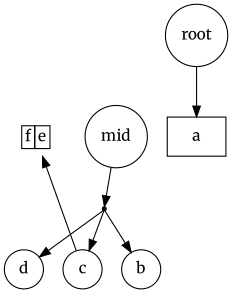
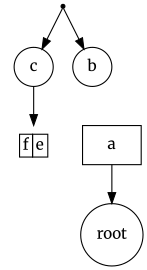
(197, 86) -> (112, 179)
(116, 137) -> none
(24, 269) -> none
